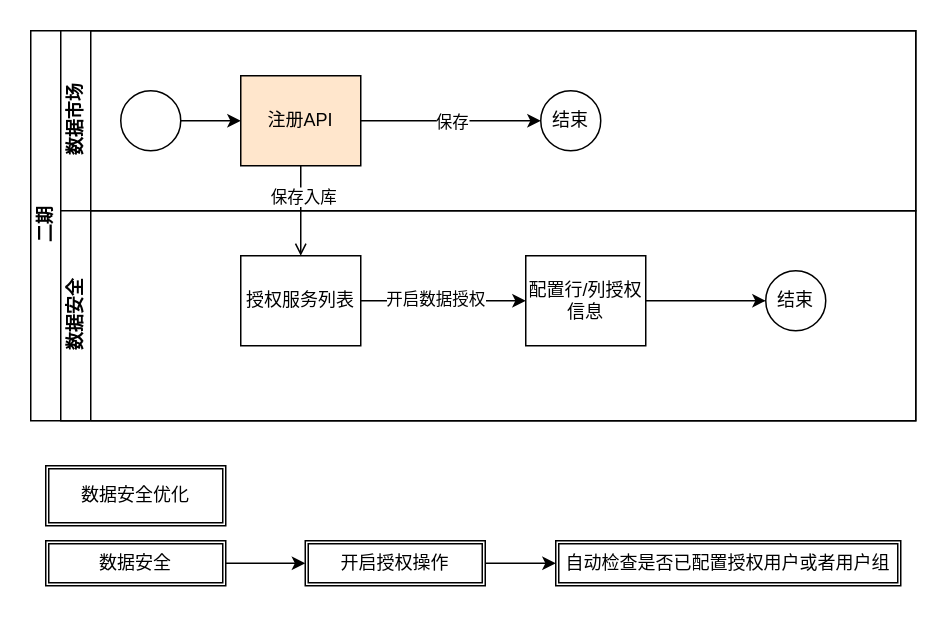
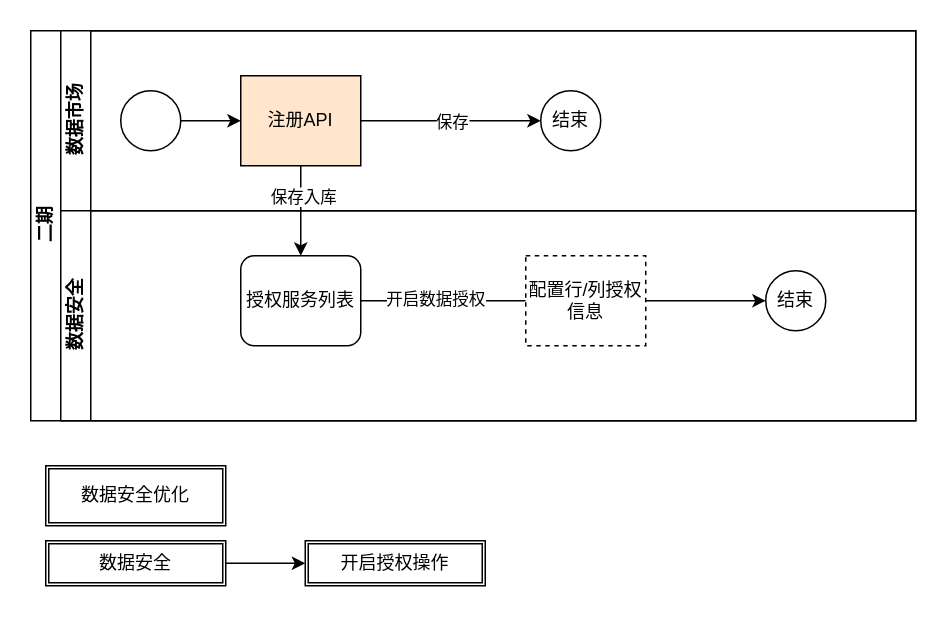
(301, 246) -> (301, 244)
(301, 301) -> (301, 301)
(514, 301) -> (519, 301)
(586, 301) -> (586, 301)
(516, 563) -> none
(728, 563) -> none
